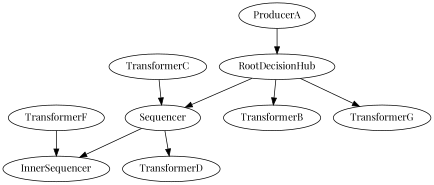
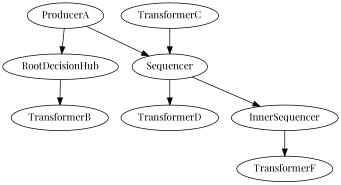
(222, 91) -> (114, 40)
(382, 118) -> none
(56, 140) -> (285, 140)
